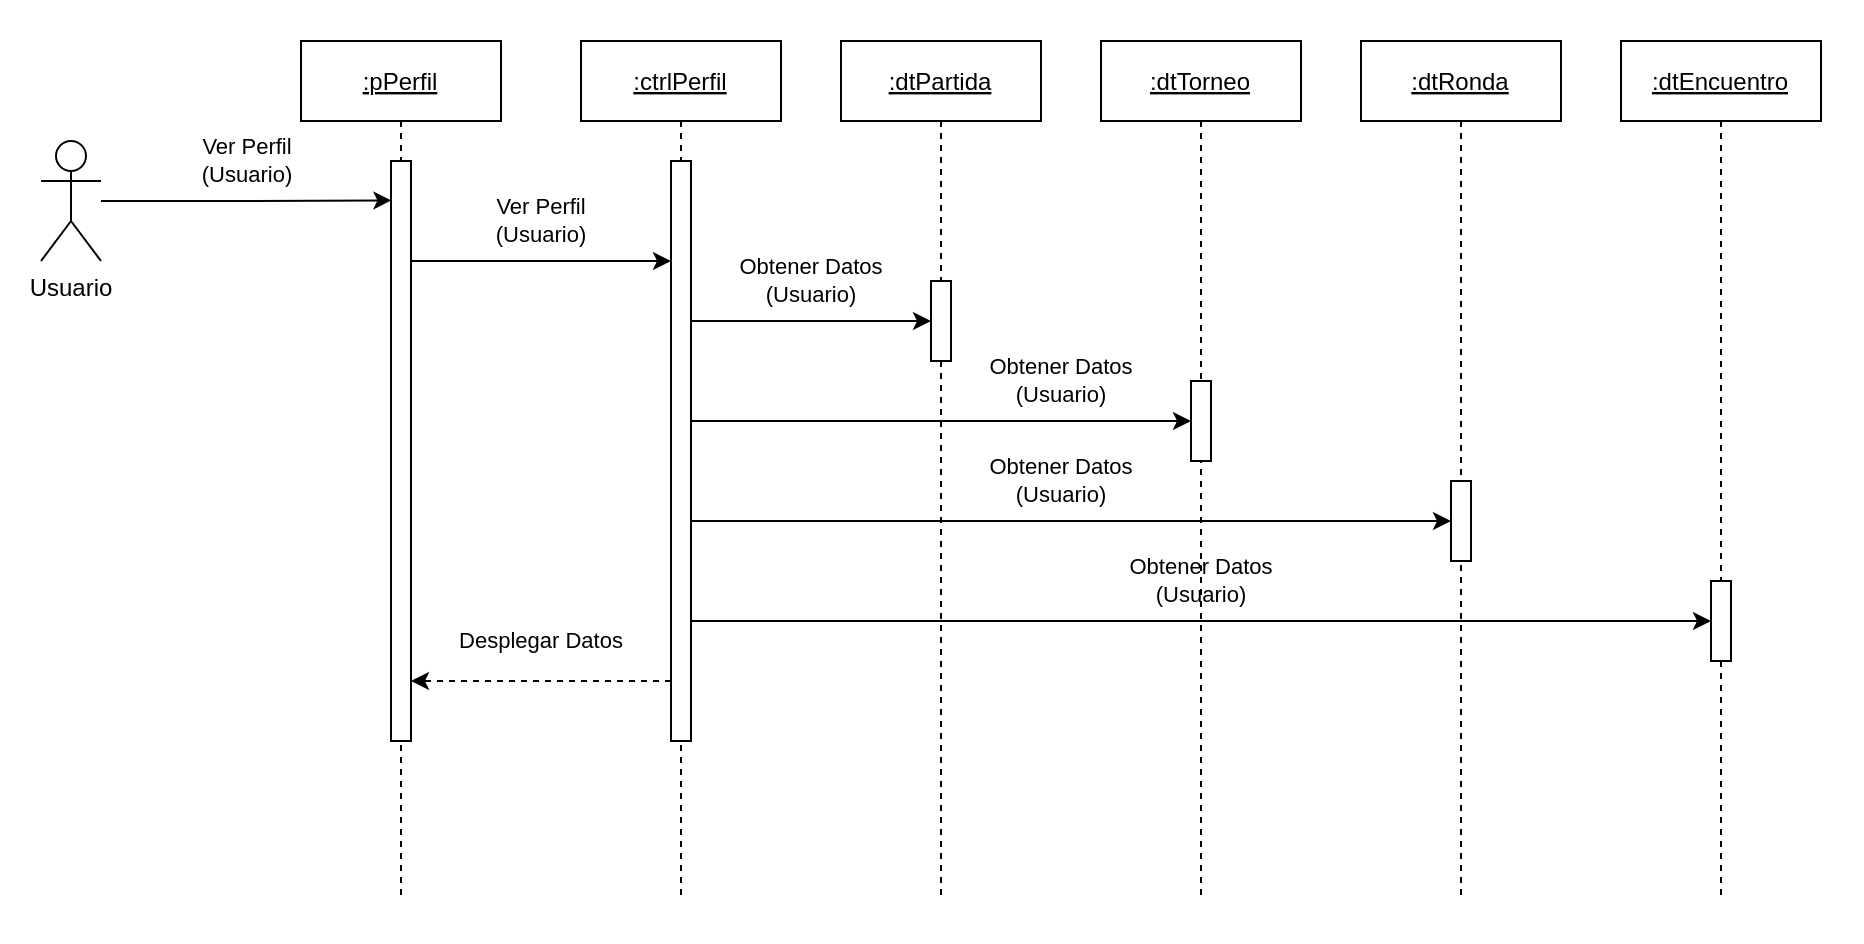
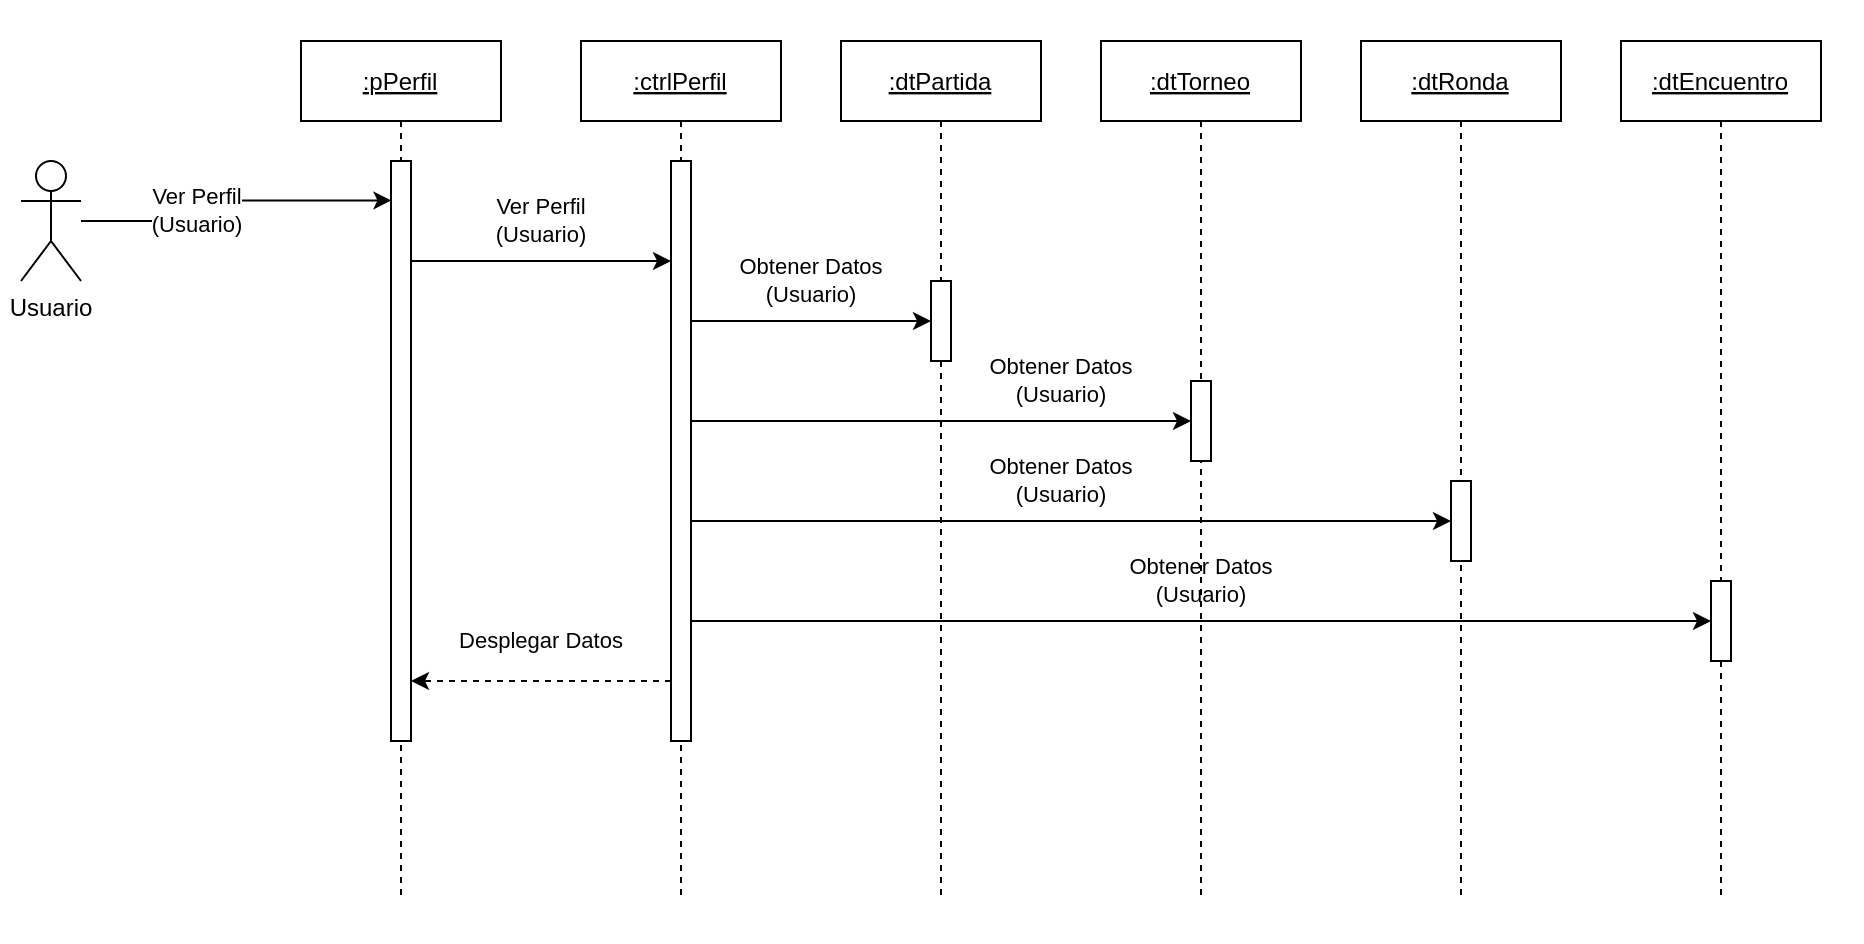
(71, 201) -> (51, 221)
